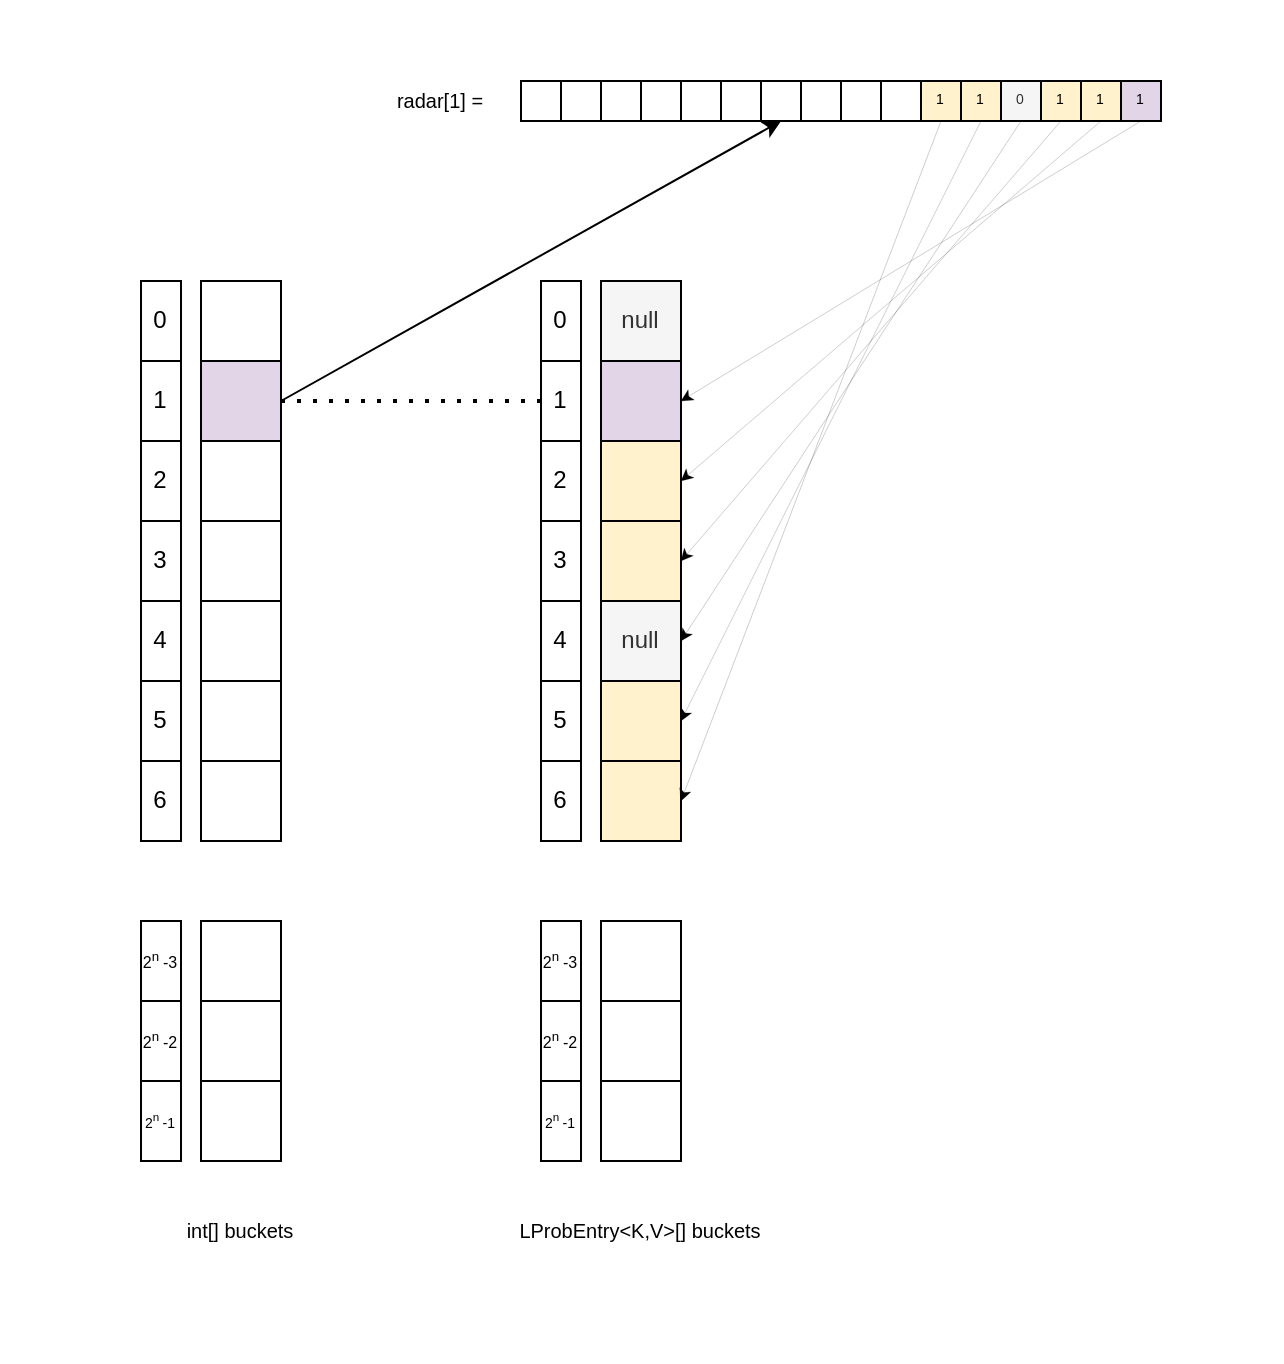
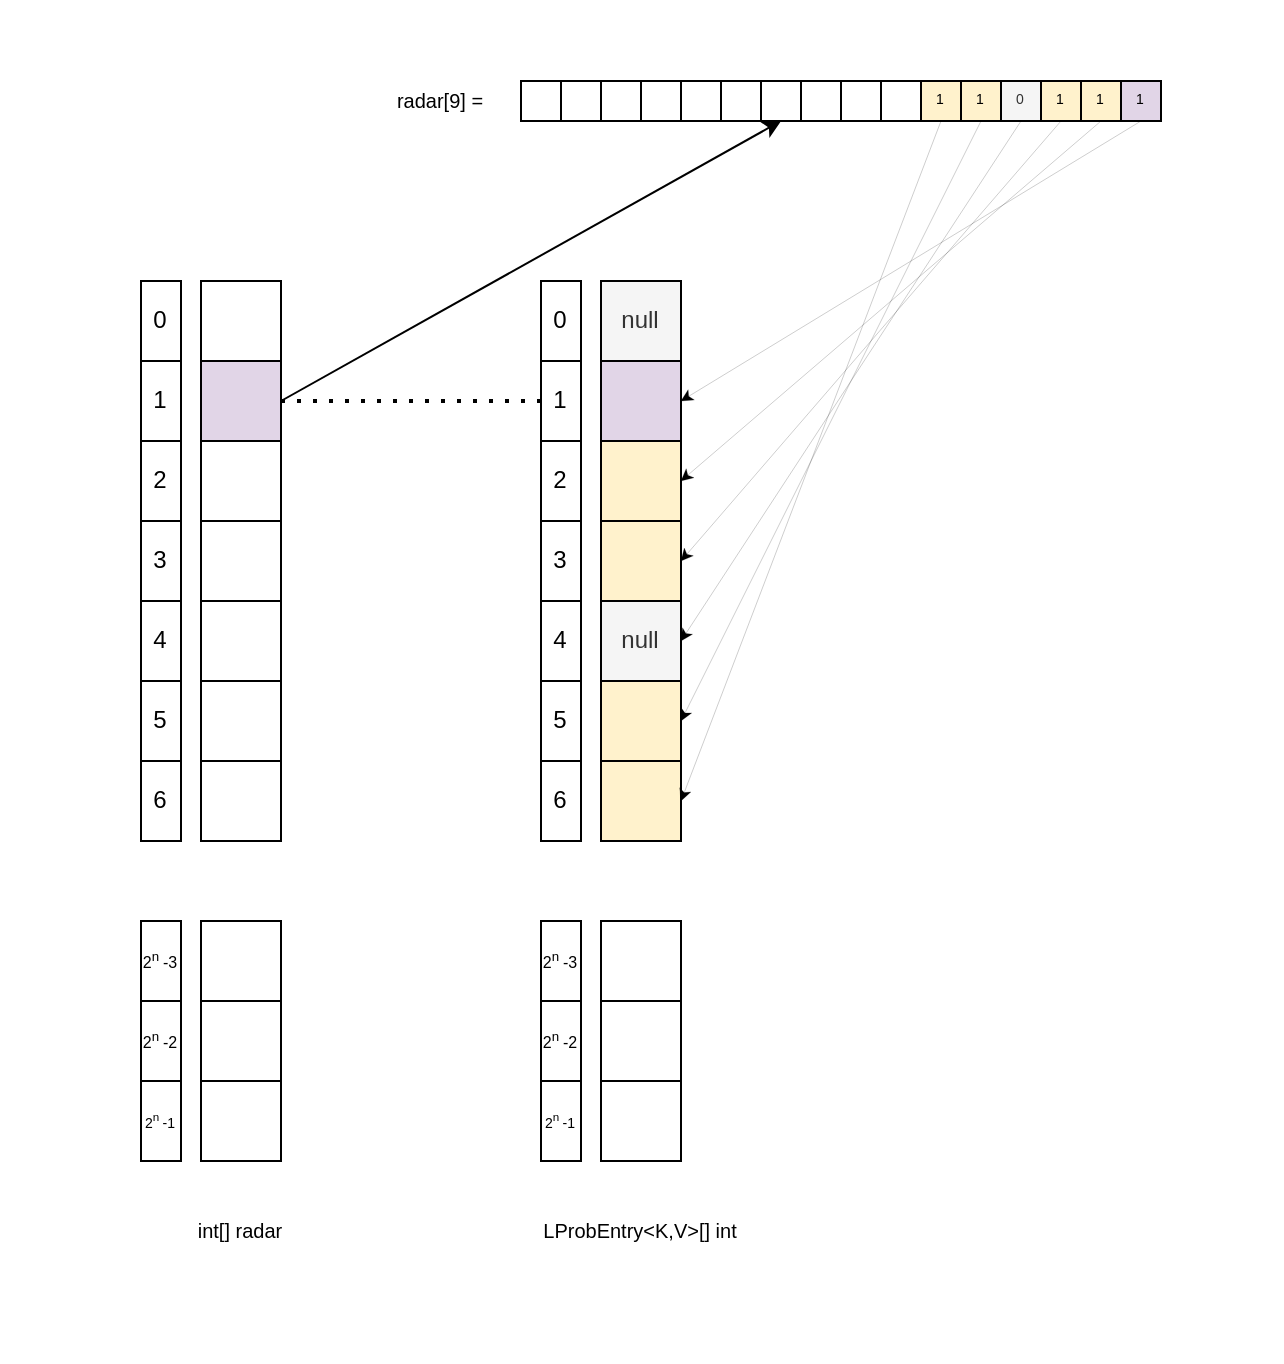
(441, 101) -> (441, 101)
(241, 1231) -> (241, 1231)
(641, 1231) -> (641, 1231)
